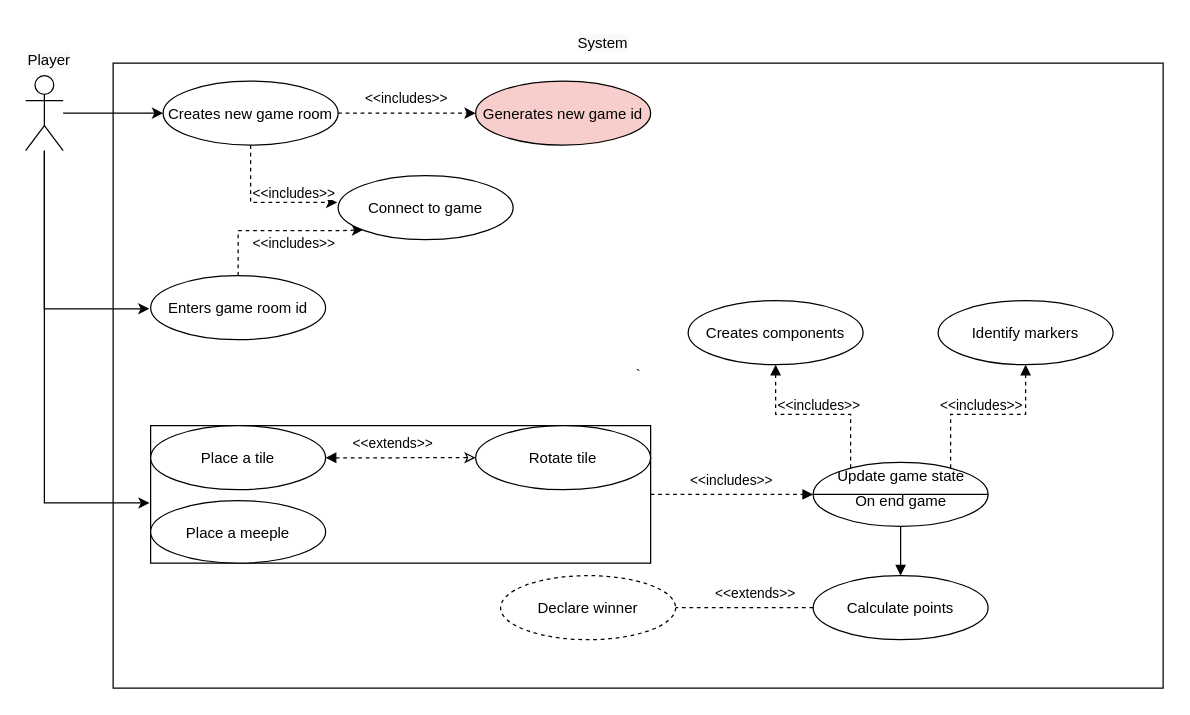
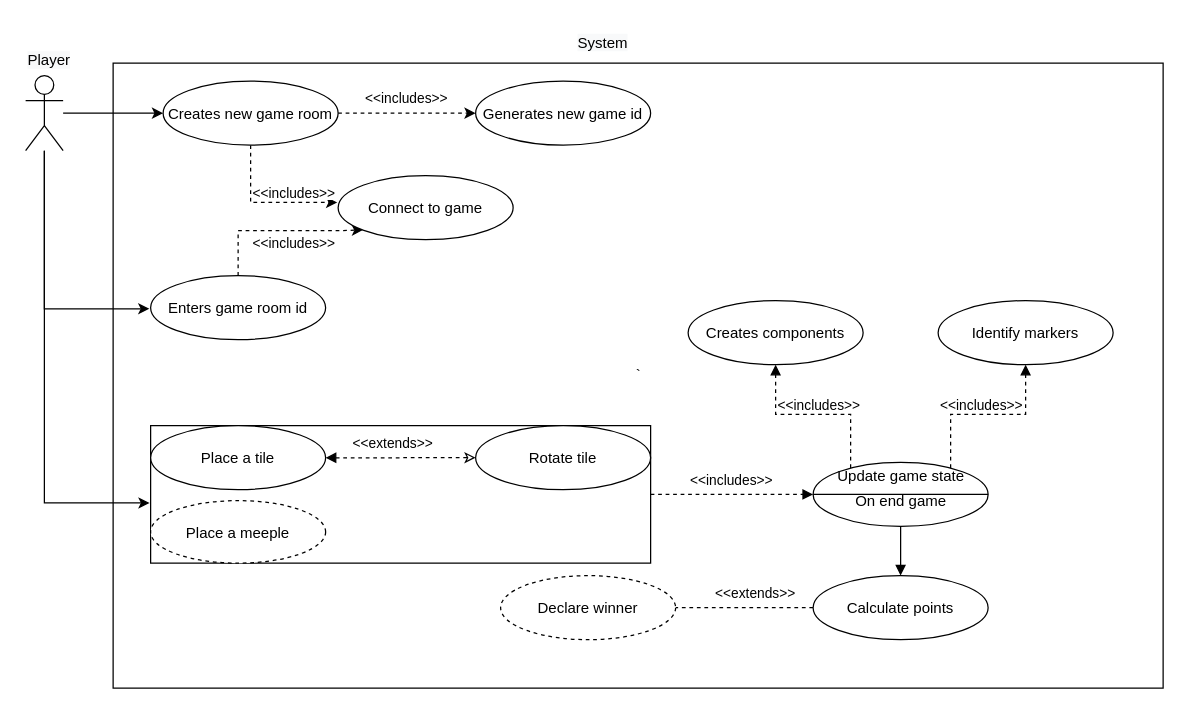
(563, 113) -> (563, 113)
(238, 532) -> (238, 532)
